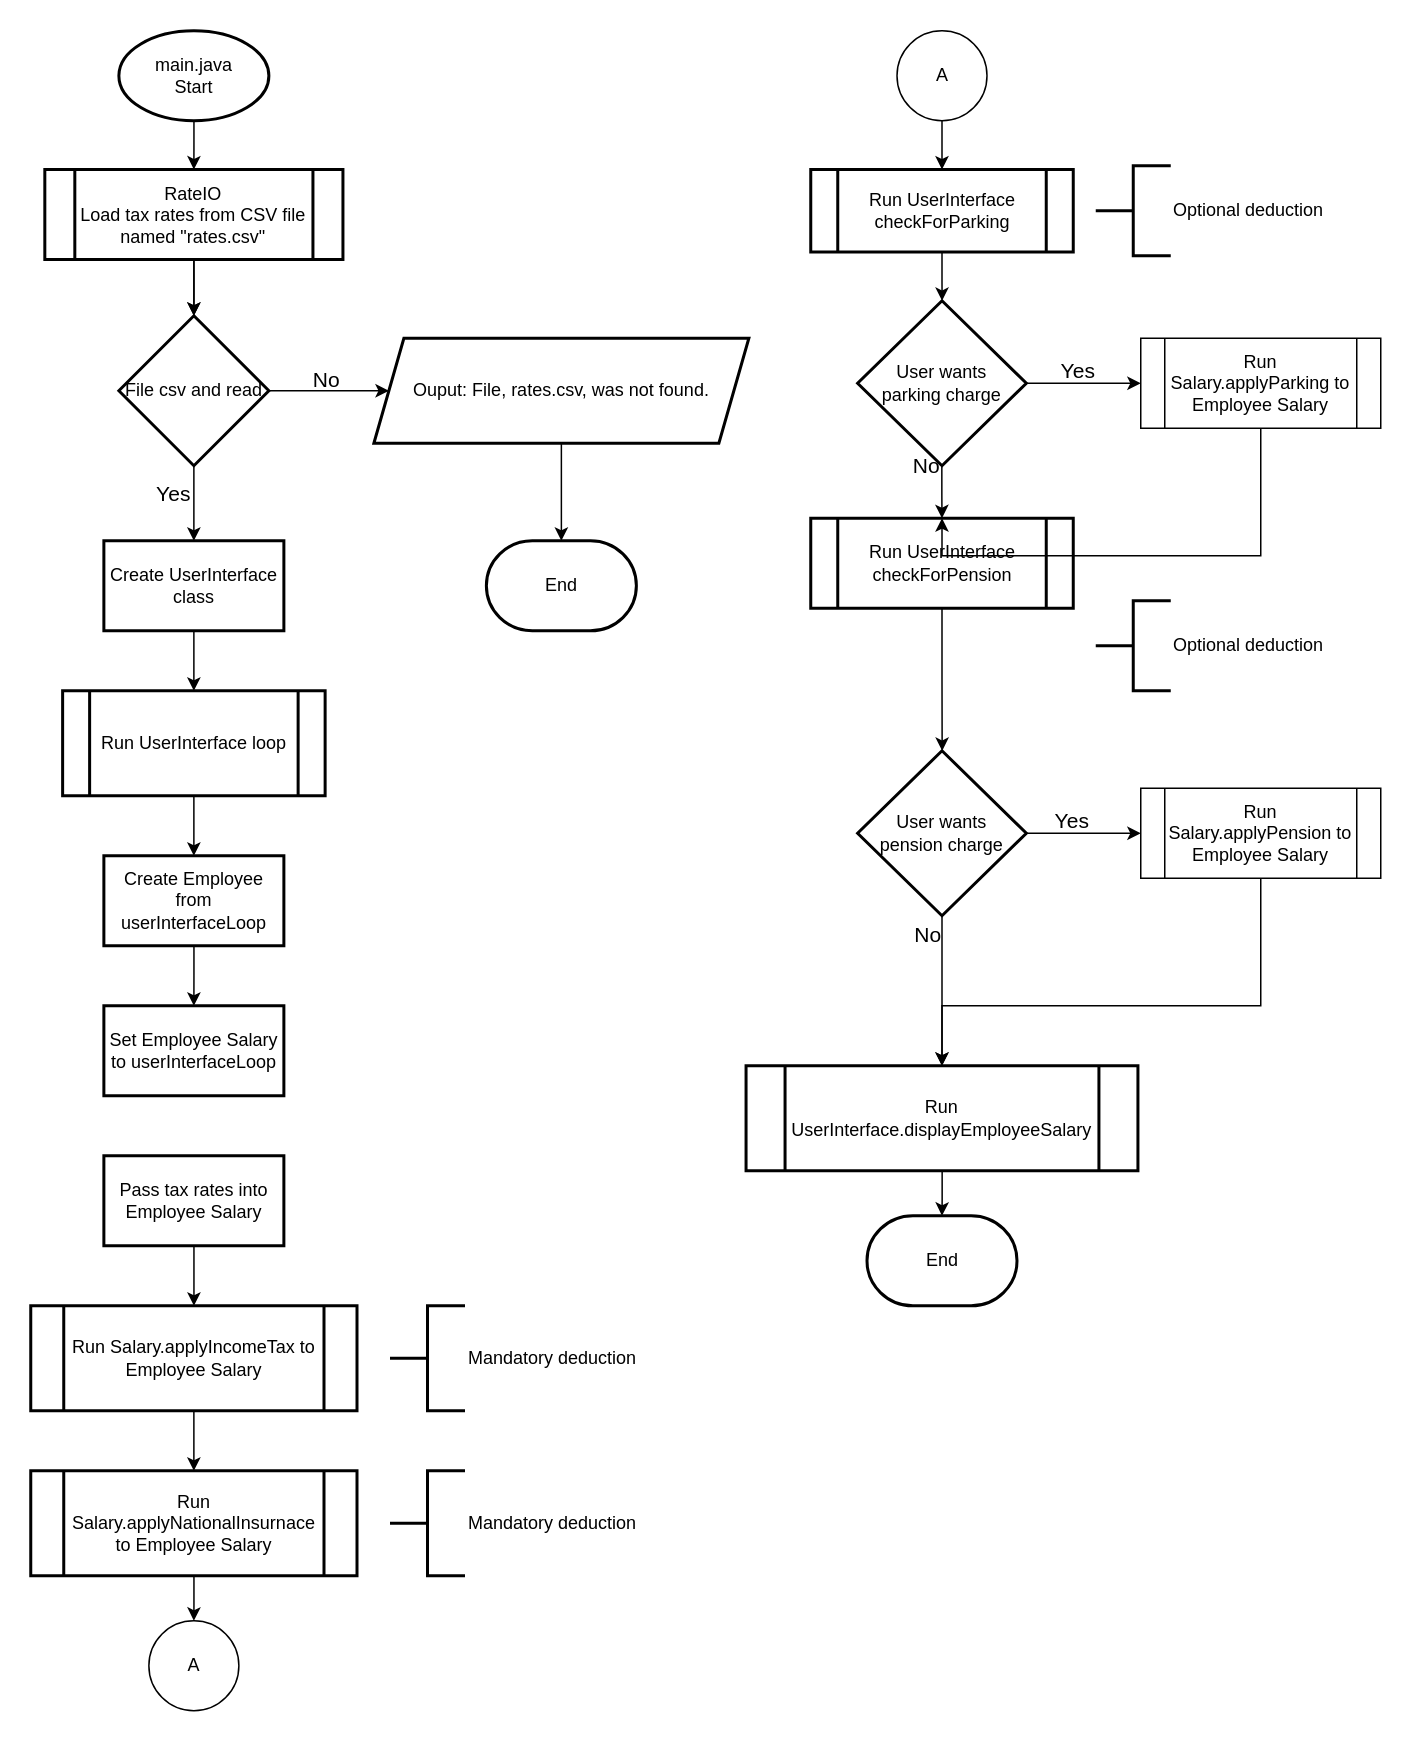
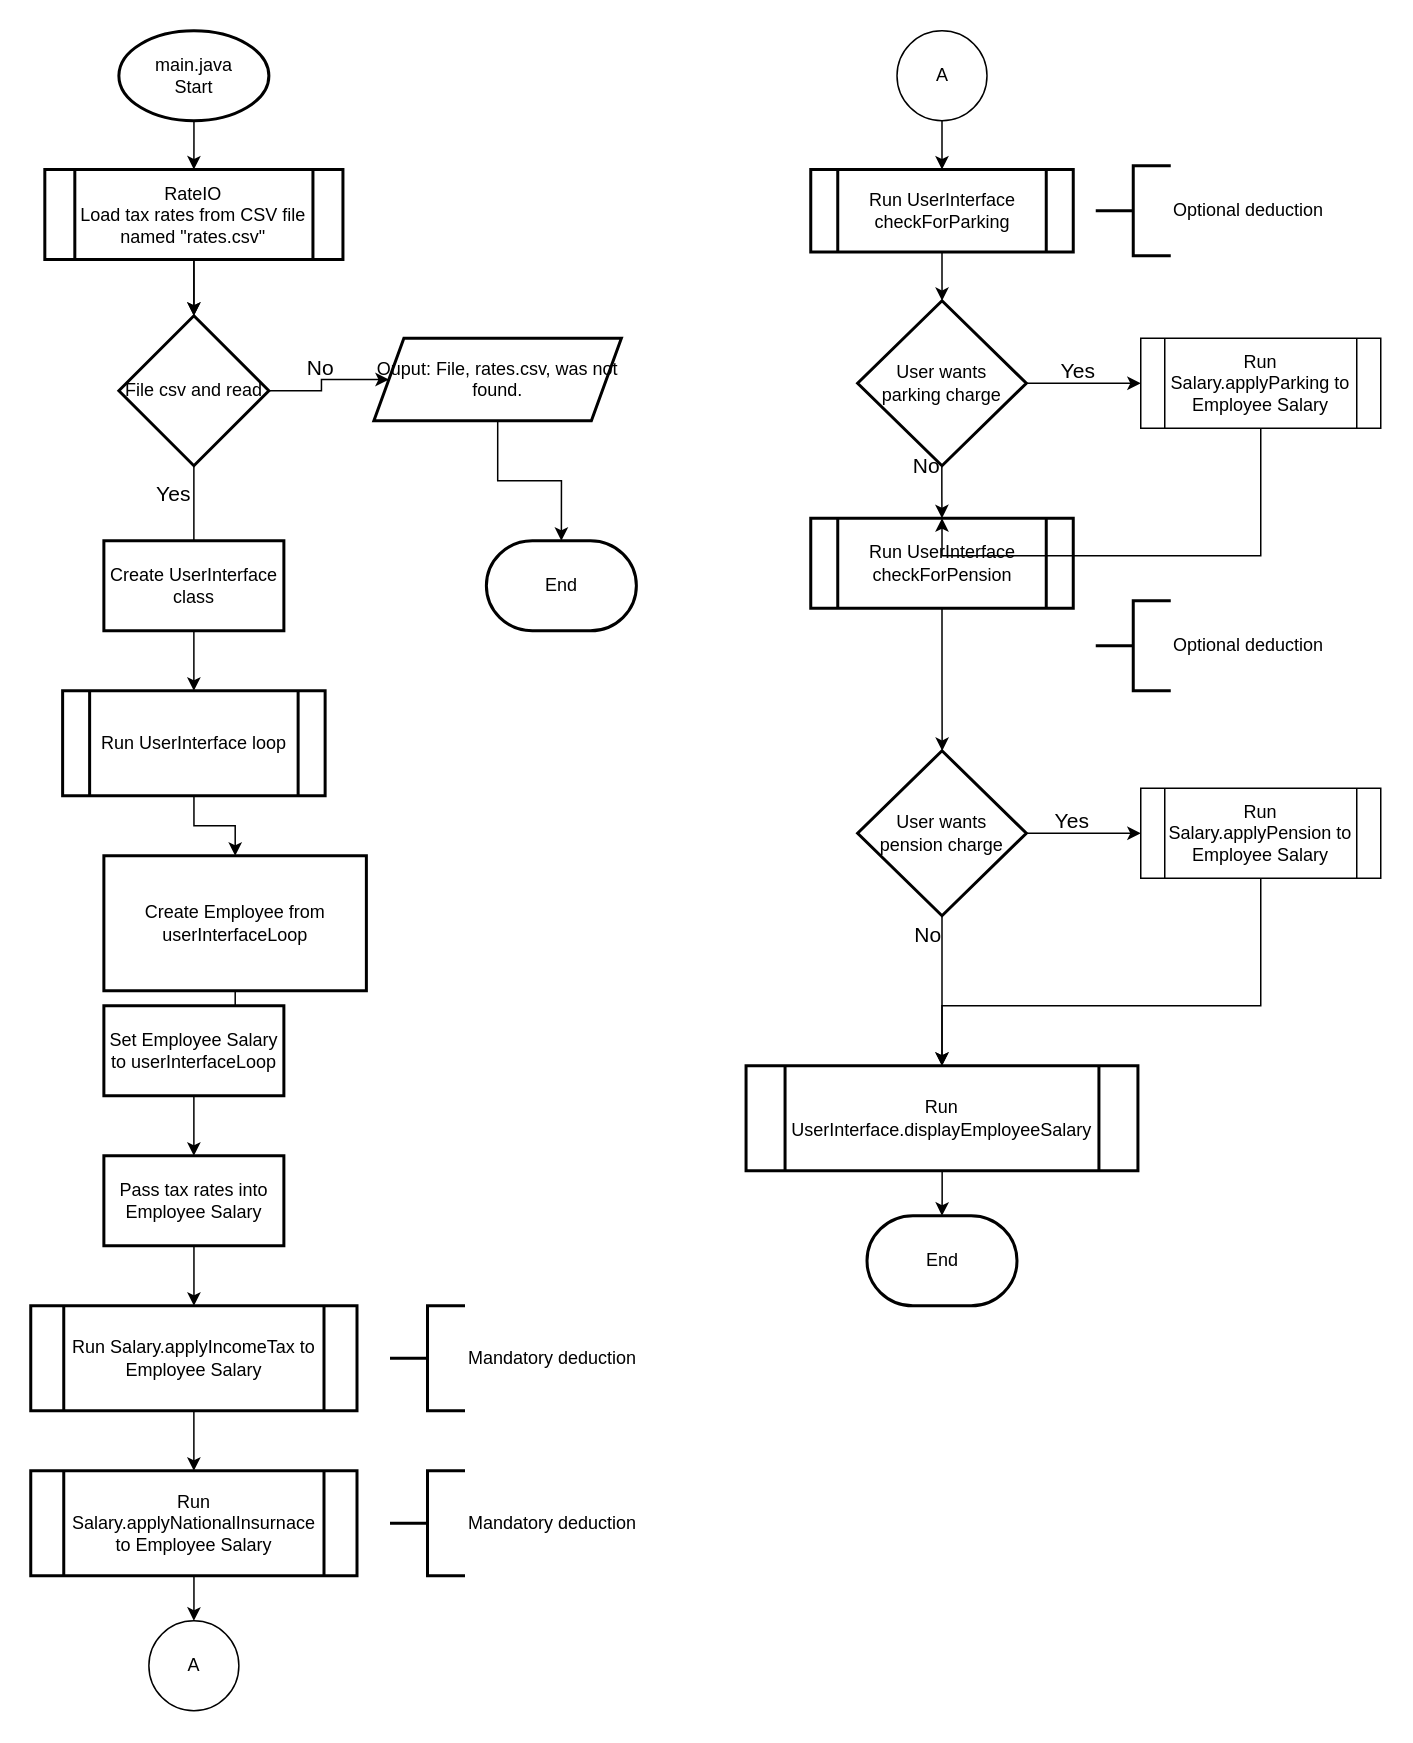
(561, 391) -> (498, 380)
(194, 529) -> (194, 533)
(194, 901) -> (235, 923)
none -> (194, 1121)
